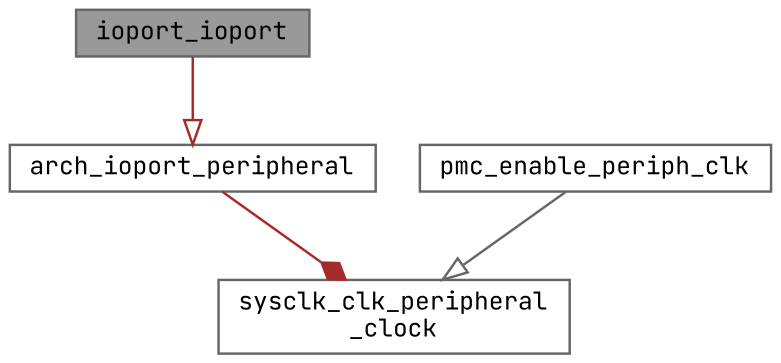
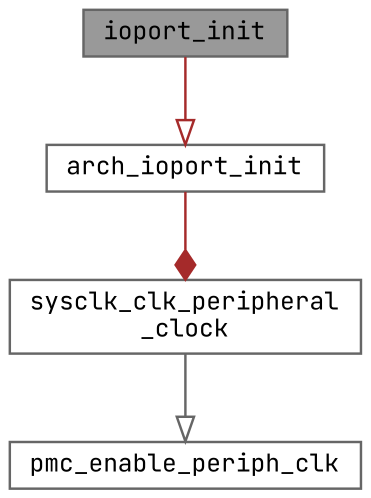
(193, 33) -> (185, 33)
(193, 168) -> (185, 168)
(515, 228) -> (185, 385)
